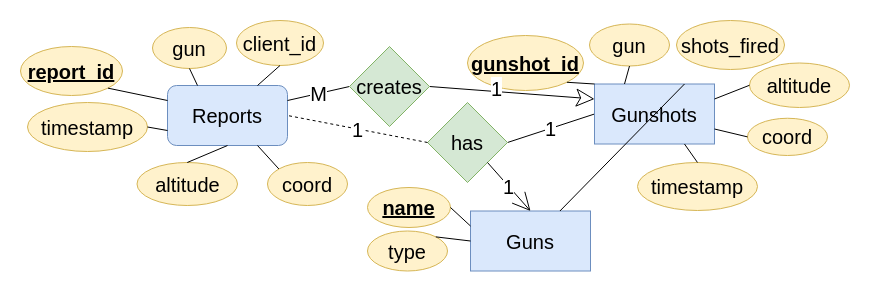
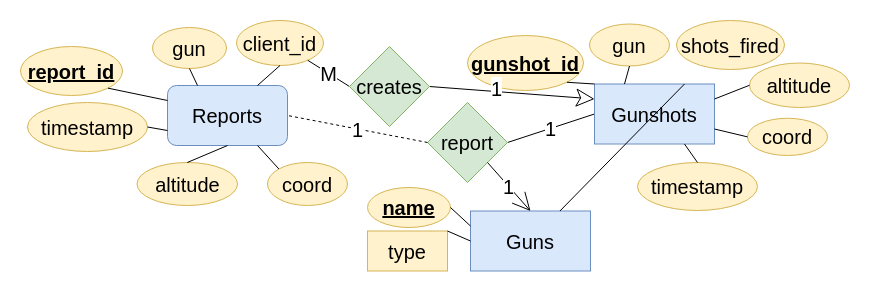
(319, 93) -> (329, 74)
(468, 143) -> (468, 143)
(408, 251) -> (408, 251)
